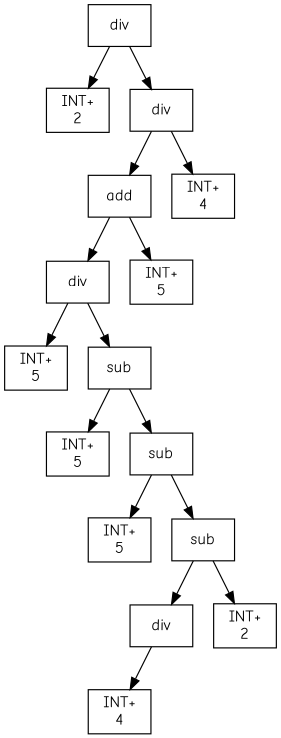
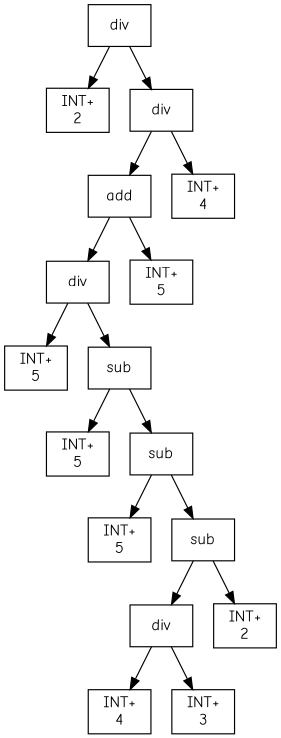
none -> (203, 712)
